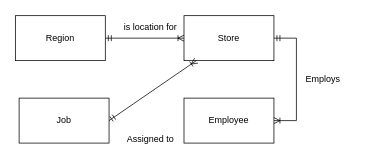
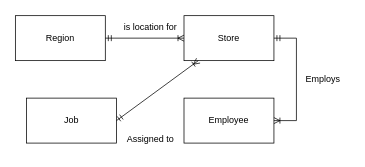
(64, 120) -> (72, 120)
